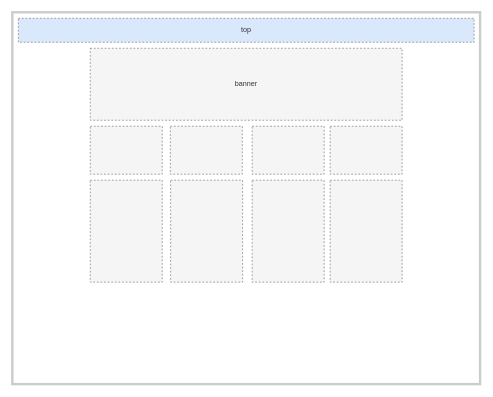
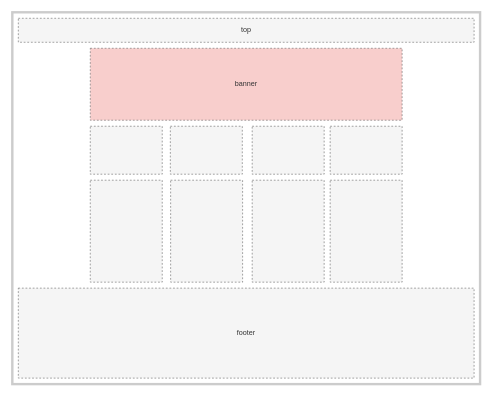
(246, 30) -> (246, 30)
(246, 84) -> (246, 84)
none -> (246, 333)
